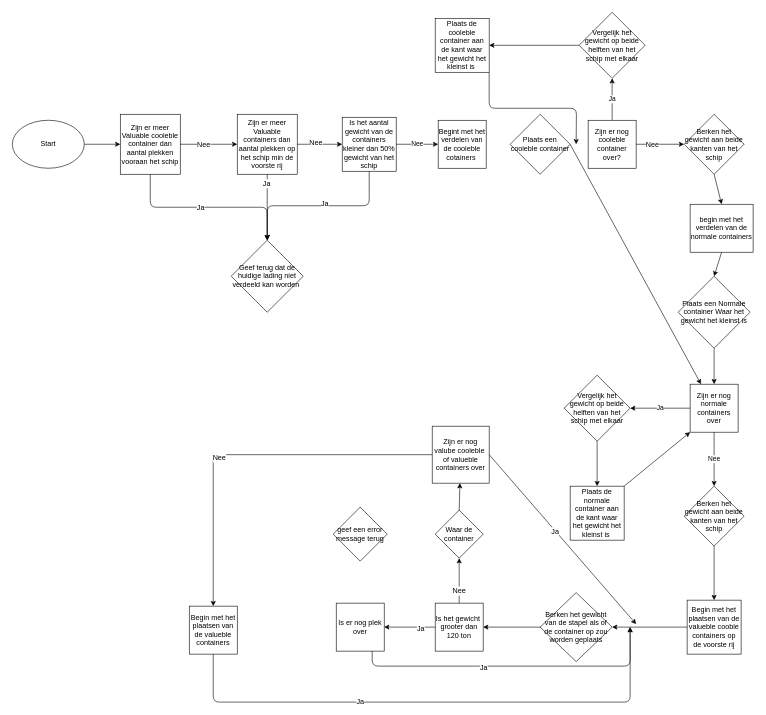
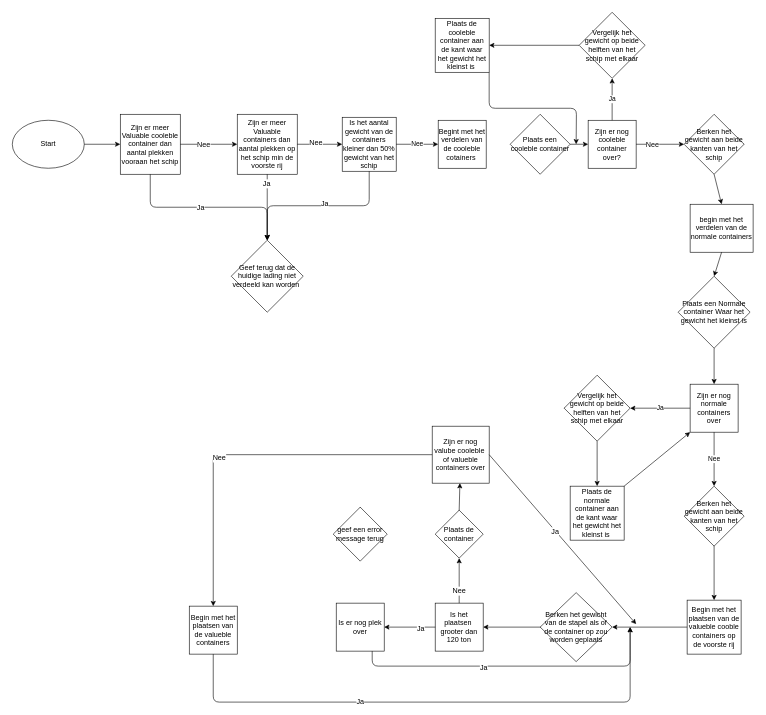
(635, 262) -> (571, 144)
(459, 534) -> (459, 534)
(459, 627) -> (459, 627)
